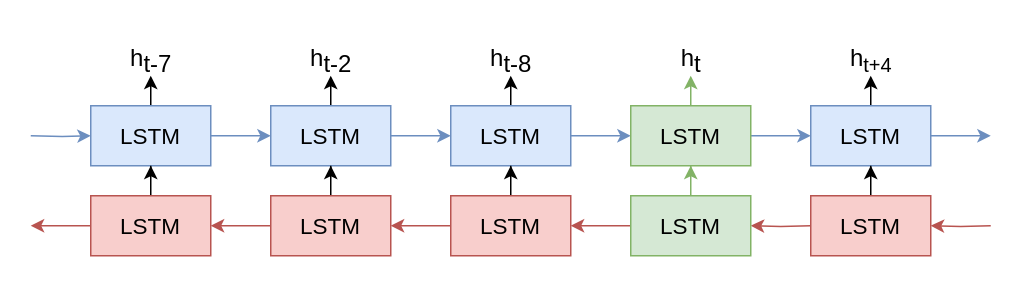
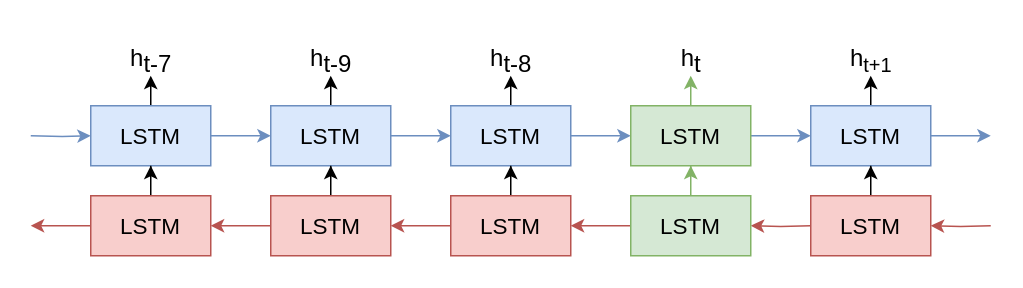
(332, 61) -> (332, 61)
(872, 61) -> (872, 61)
